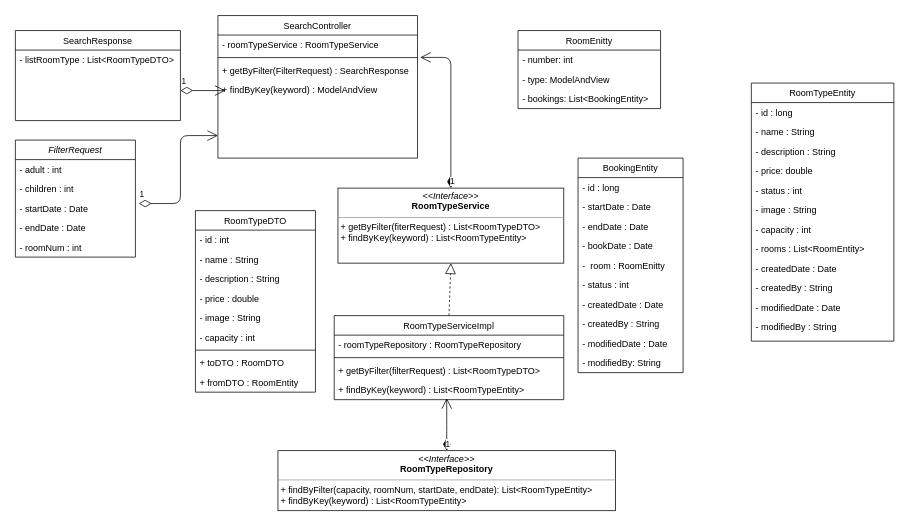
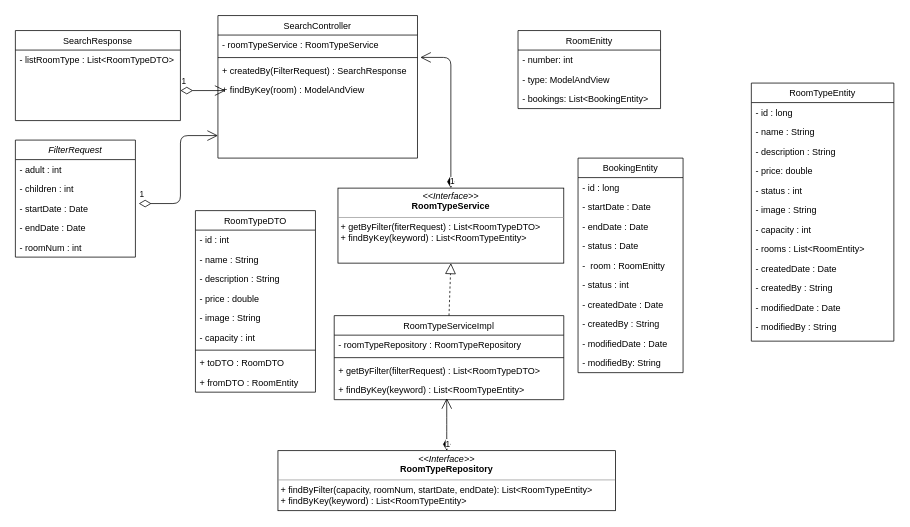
(326, 71) -> (323, 71)
(302, 90) -> (294, 90)
(620, 246) -> (615, 246)
